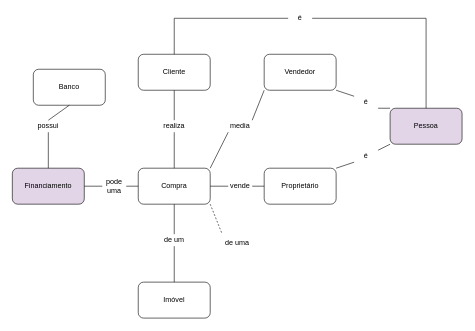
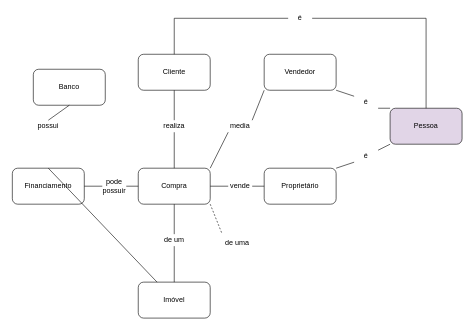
(48, 150) -> (102, 225)
(48, 186) -> (48, 186)
(114, 186) -> (114, 186)
